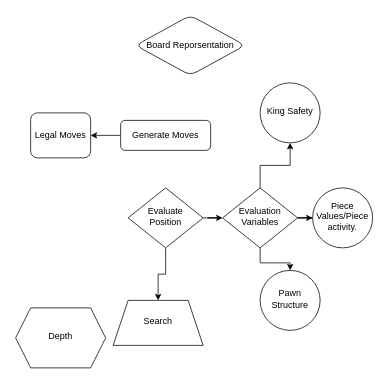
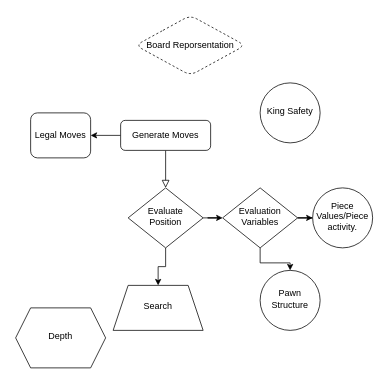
(190, 45) -> (190, 45)
none -> (165, 165)
(275, 165) -> none
(158, 323) -> (158, 308)
